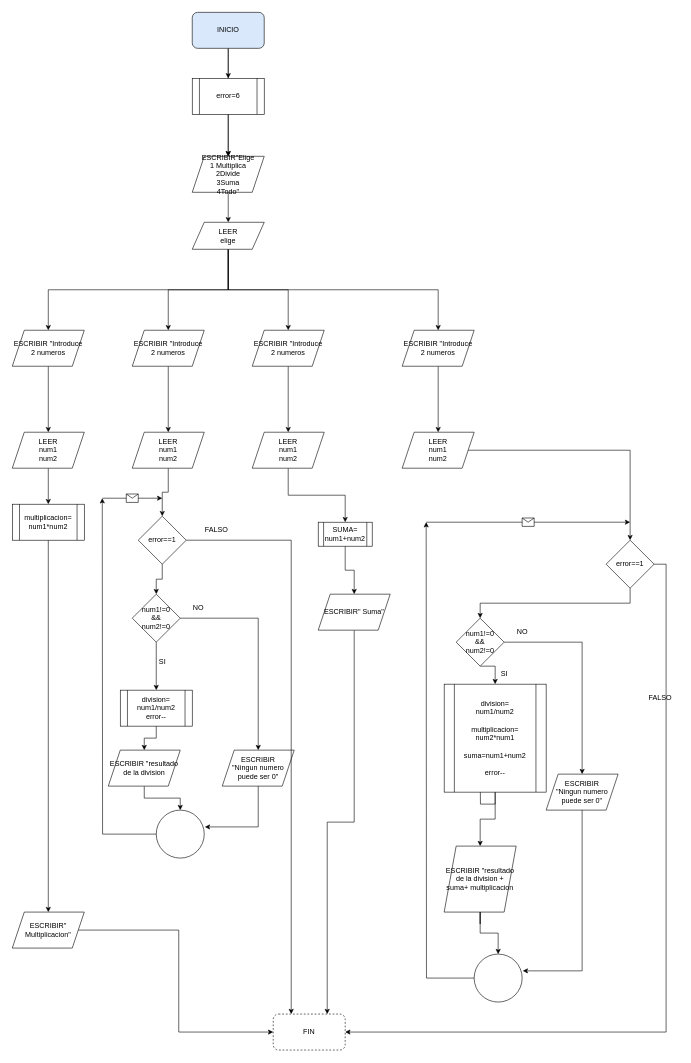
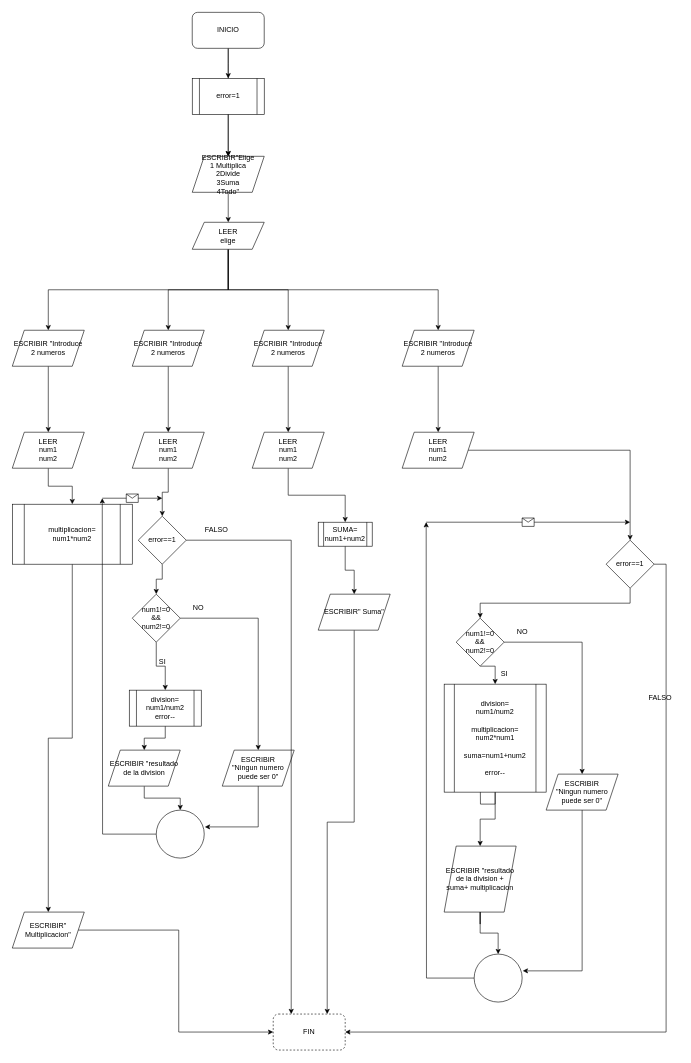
(228, 30) -> (228, 30)
(228, 96) -> (228, 96)
(48, 522) -> (72, 534)
(156, 708) -> (165, 708)
